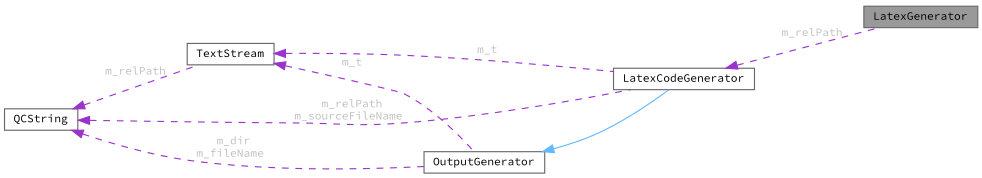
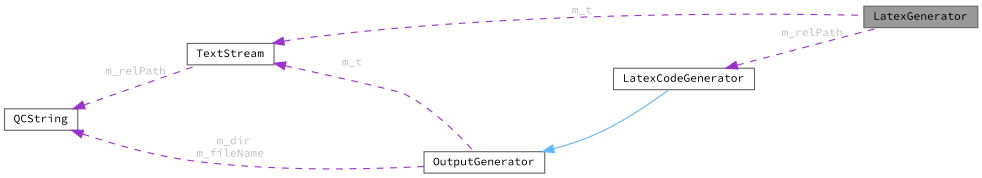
(450, 58) -> (573, 18)
(361, 125) -> none
